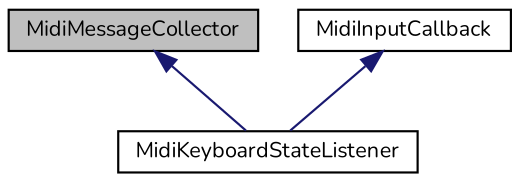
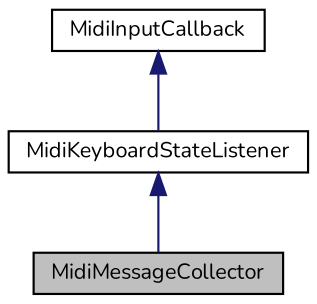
(209, 98) -> (158, 224)
